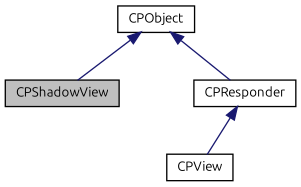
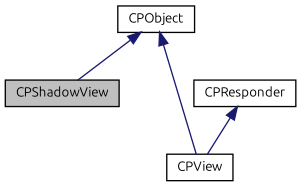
(206, 60) -> (180, 100)
